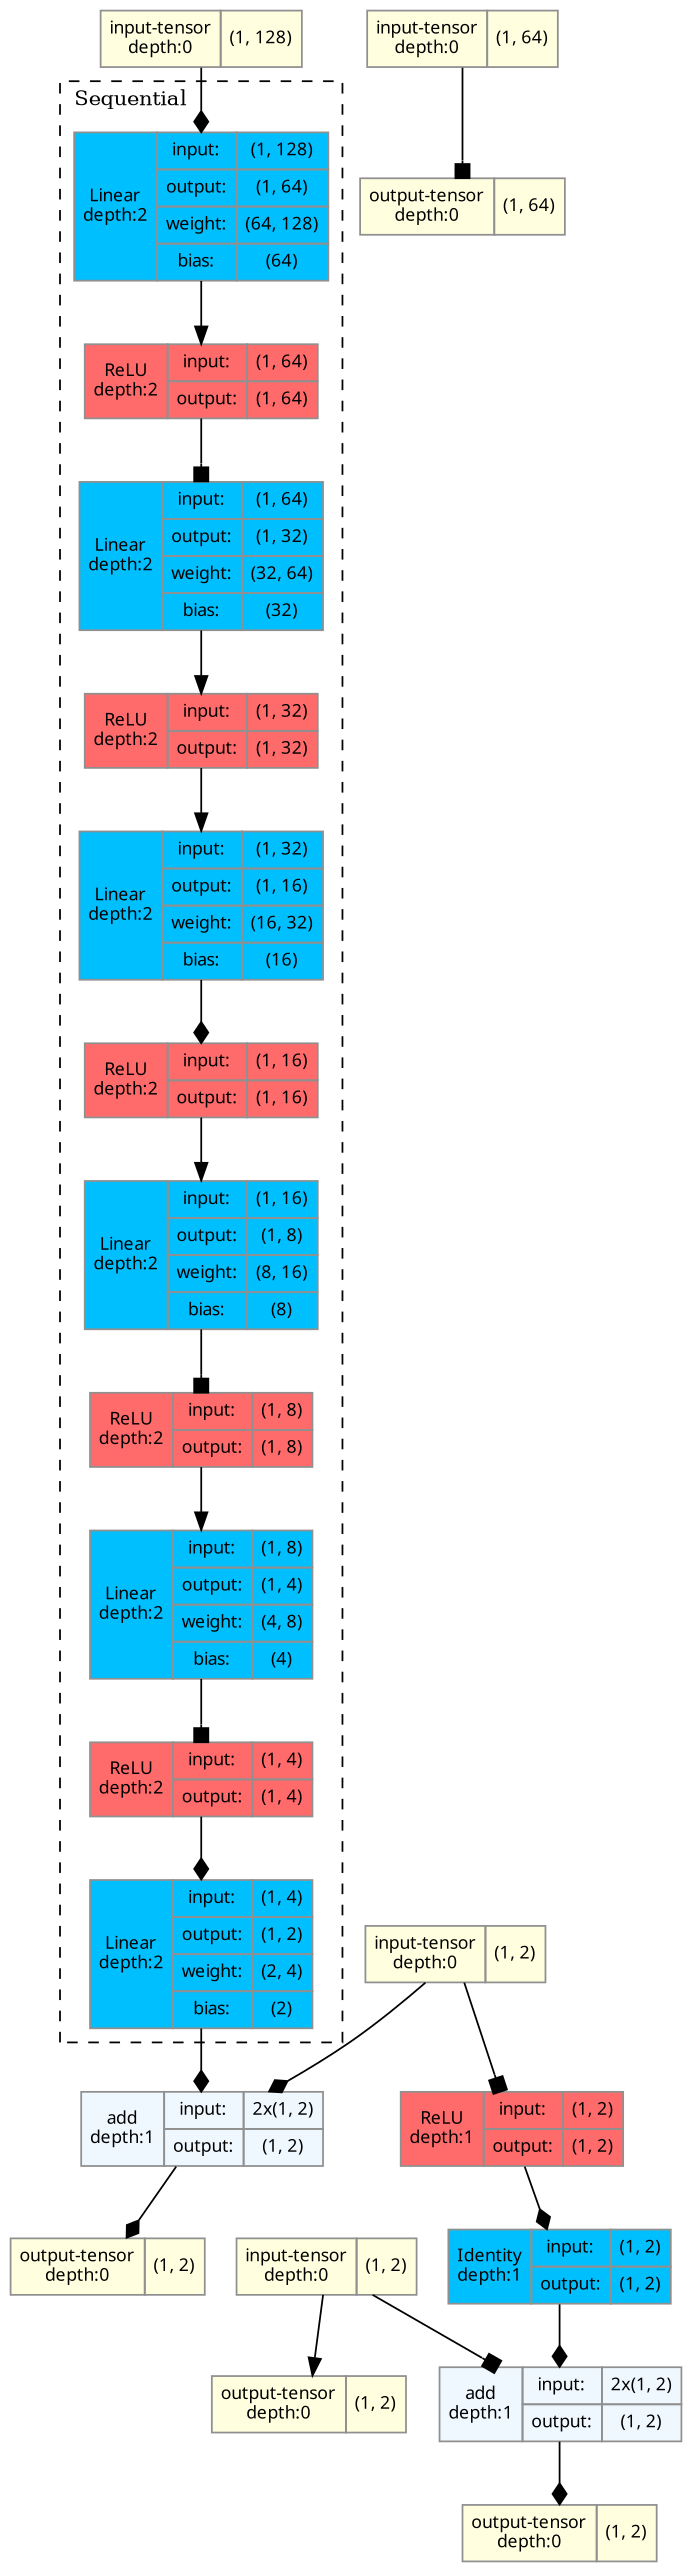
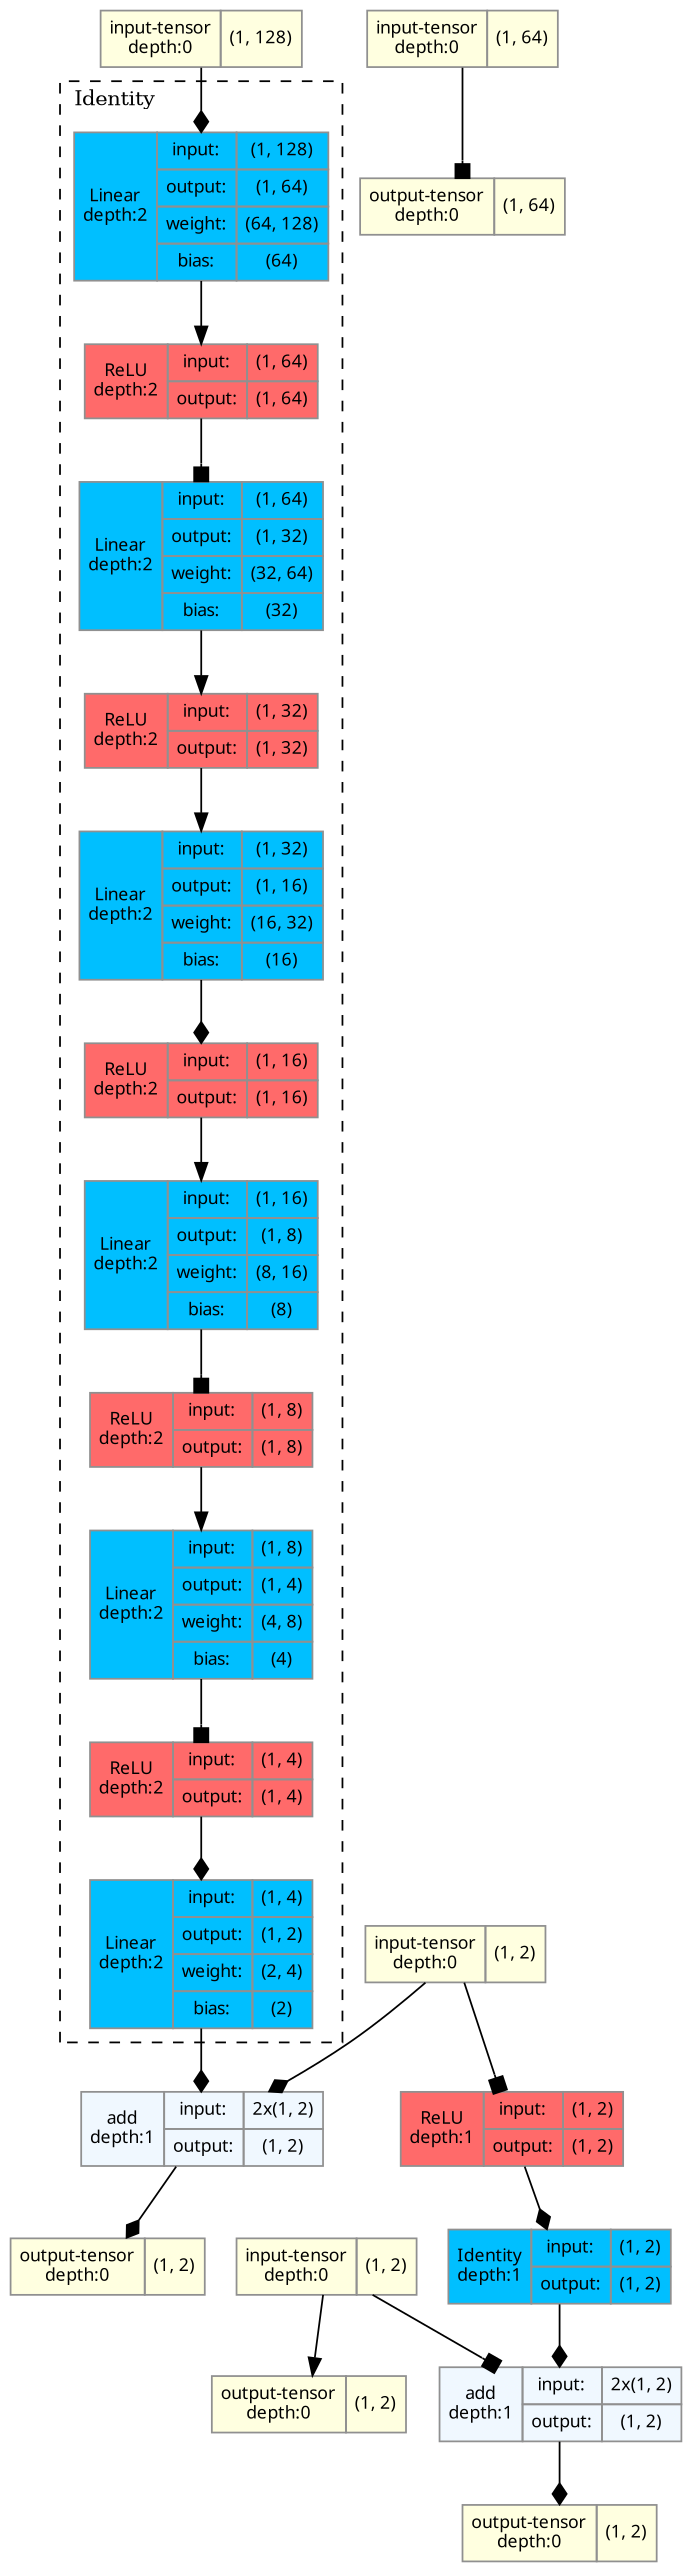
(131, 100) -> (115, 100)
